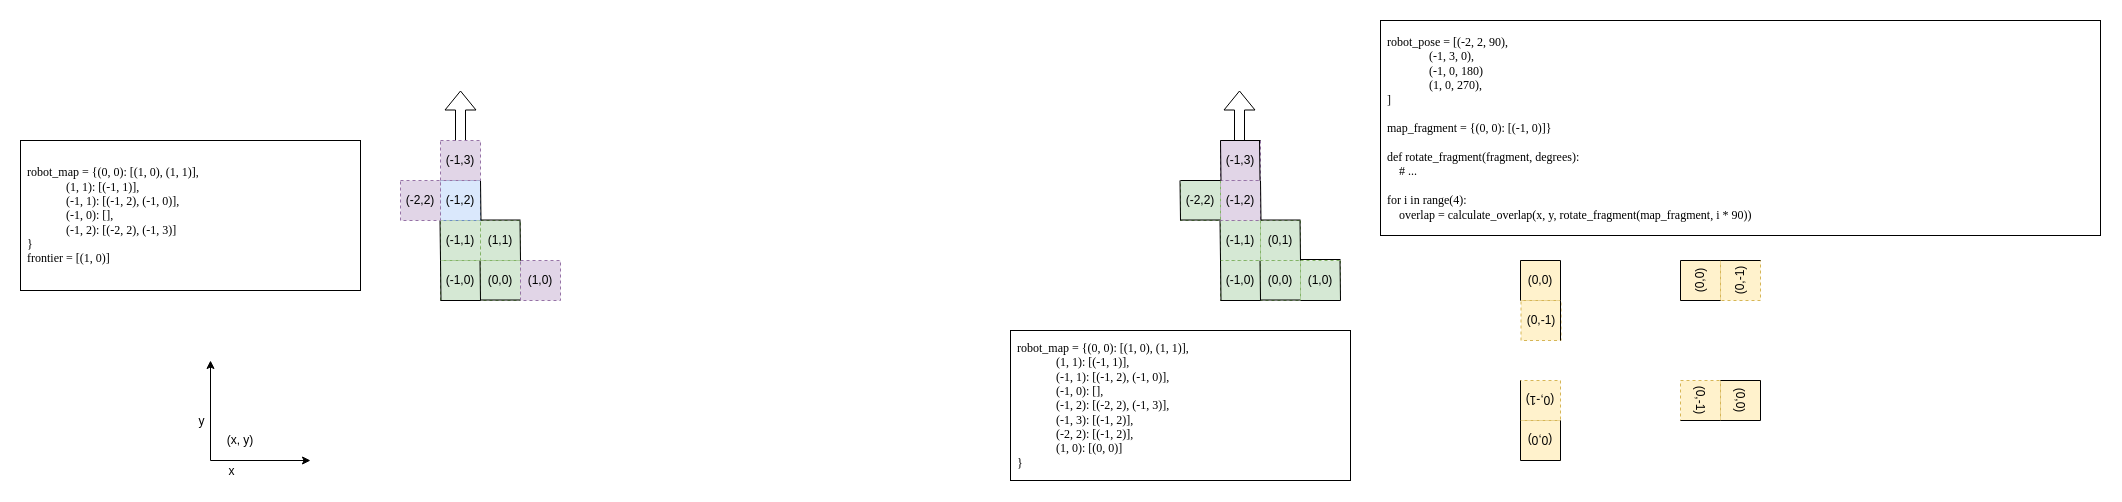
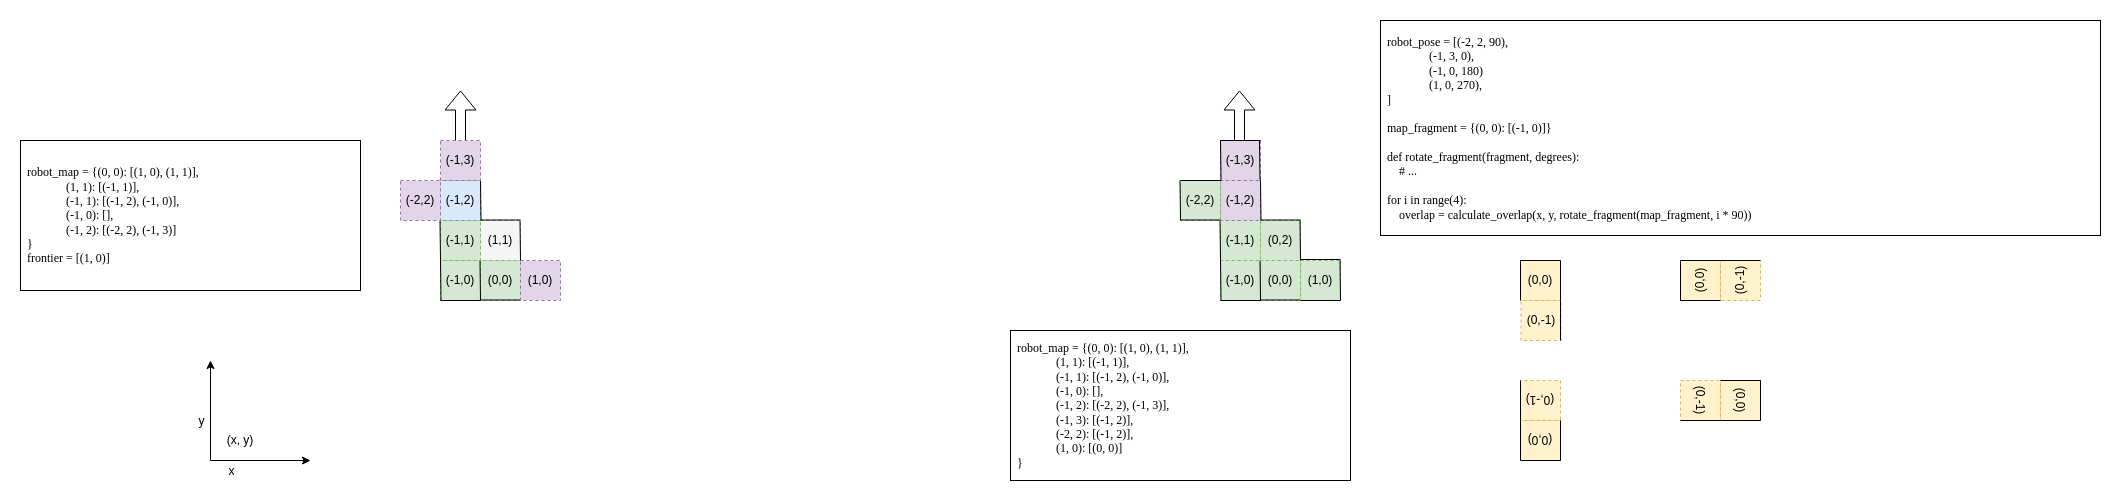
(501, 241) -> (501, 241)
(1281, 241) -> (1281, 241)
